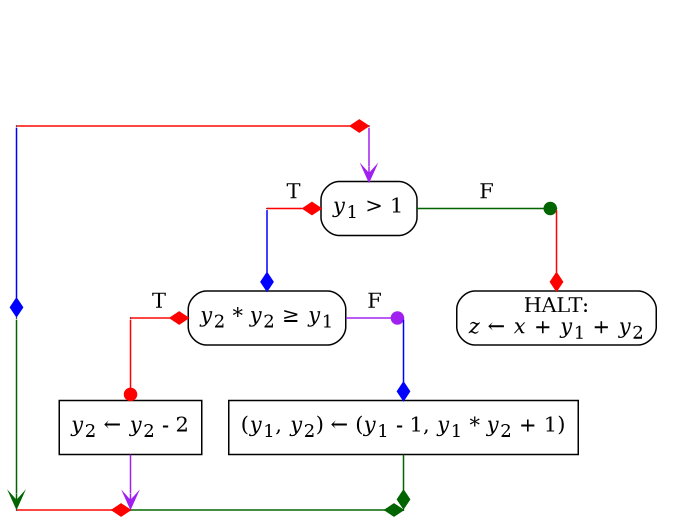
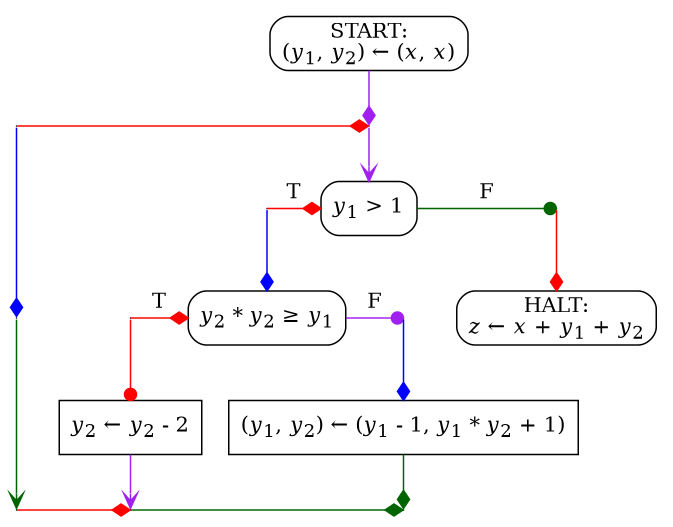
none -> (369, 44)
